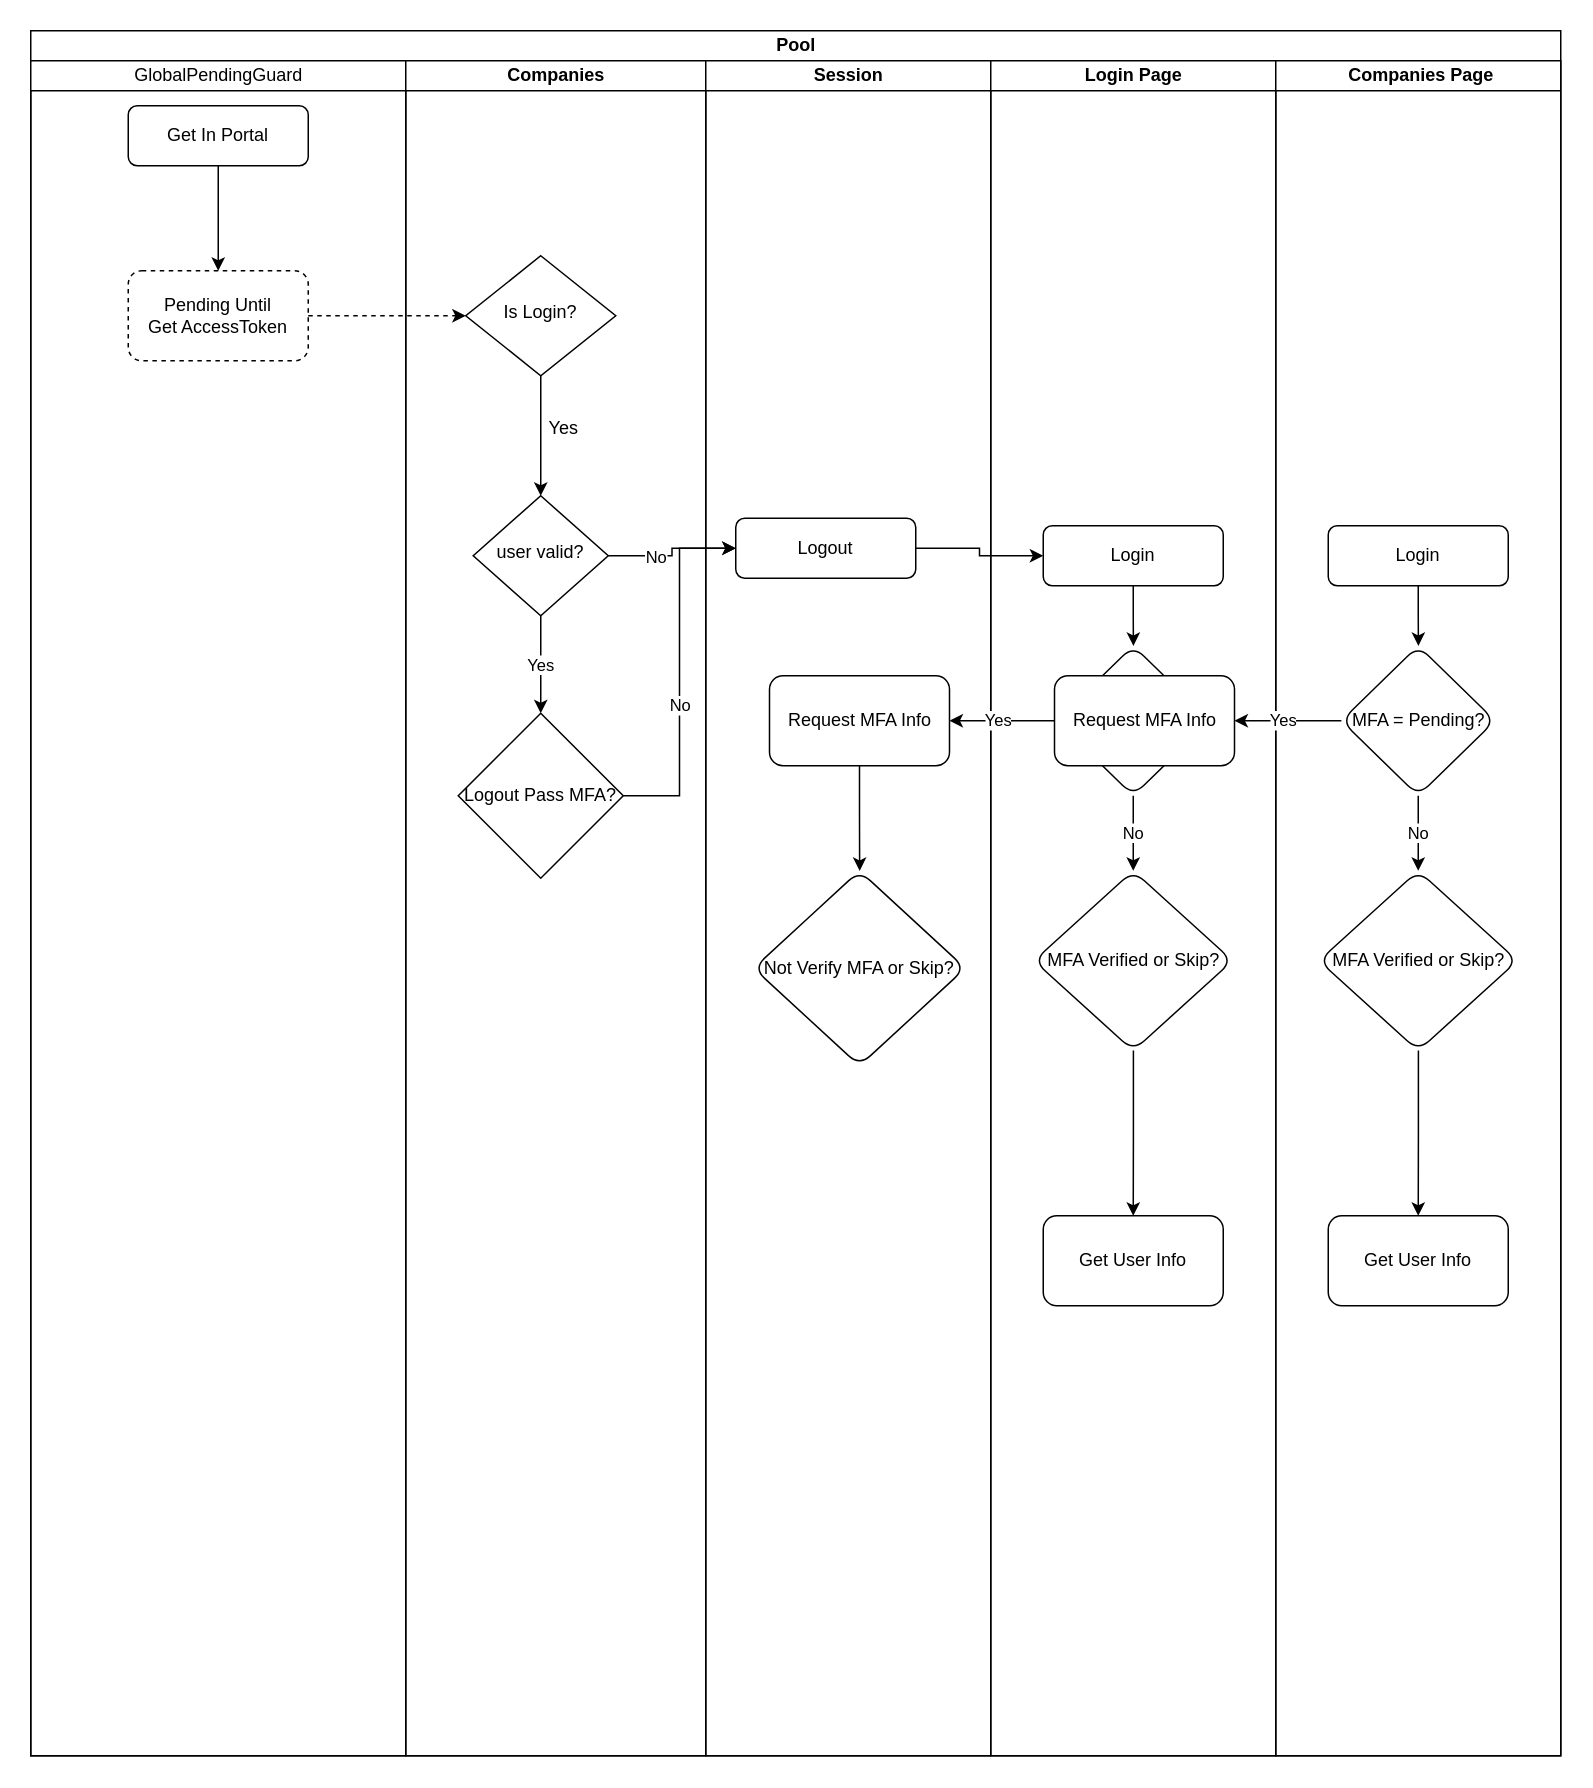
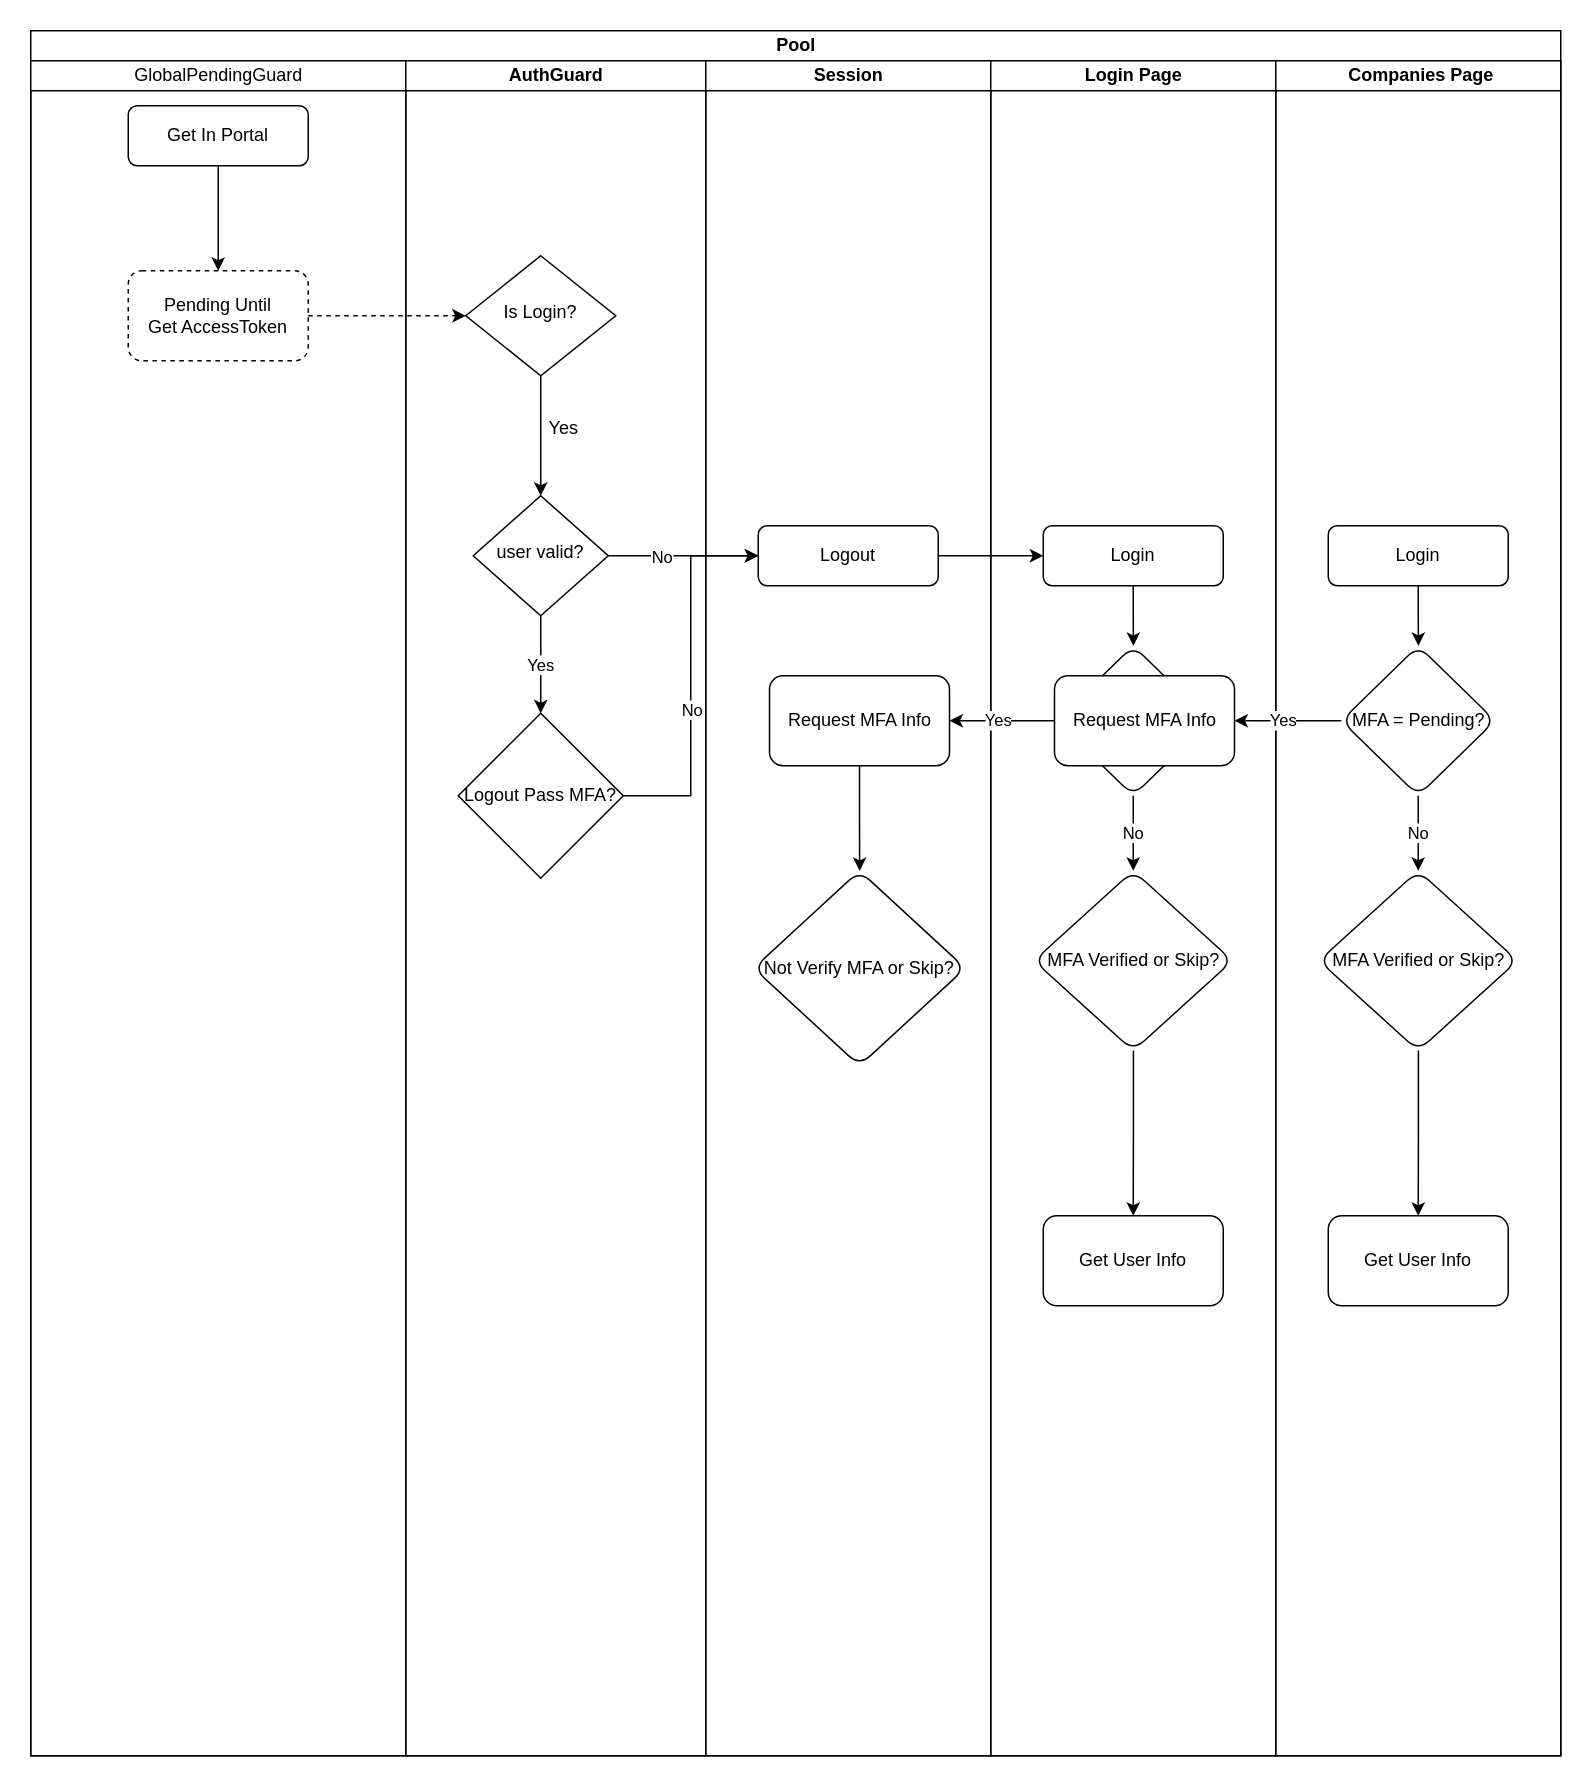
(557, 76) -> (557, 76)
(826, 548) -> (848, 556)
